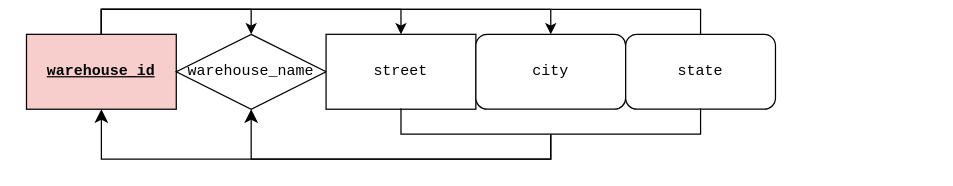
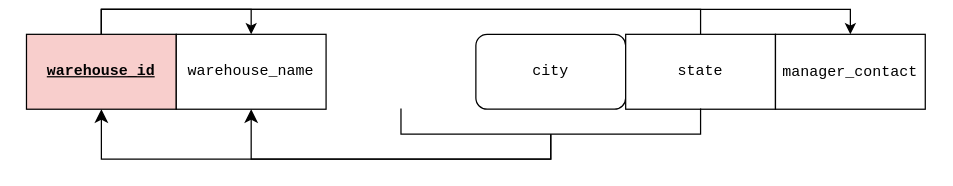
none -> (785, 9)
(401, 19) -> none
(551, 19) -> none
(251, 72) -> (251, 72)
(401, 72) -> none
(701, 72) -> (701, 72)
none -> (851, 72)
